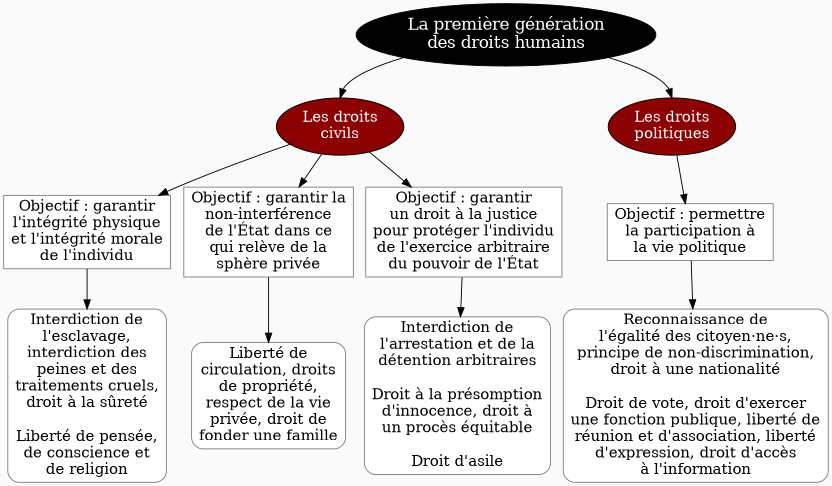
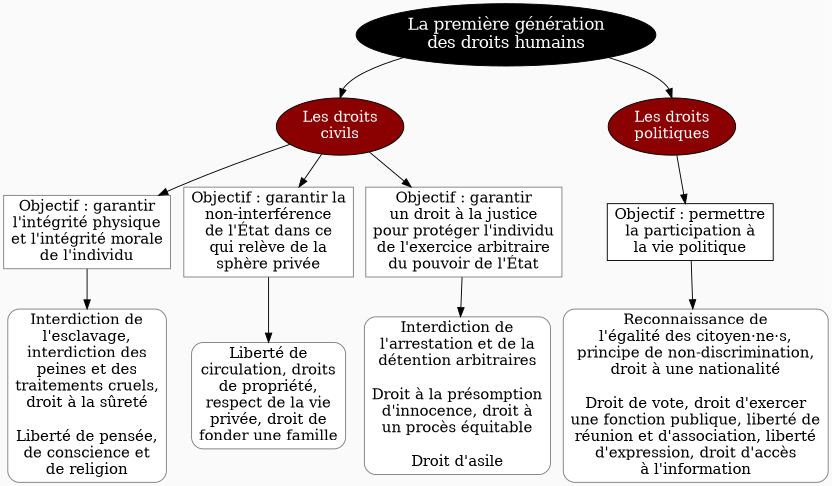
(690, 232) -> (690, 232)
